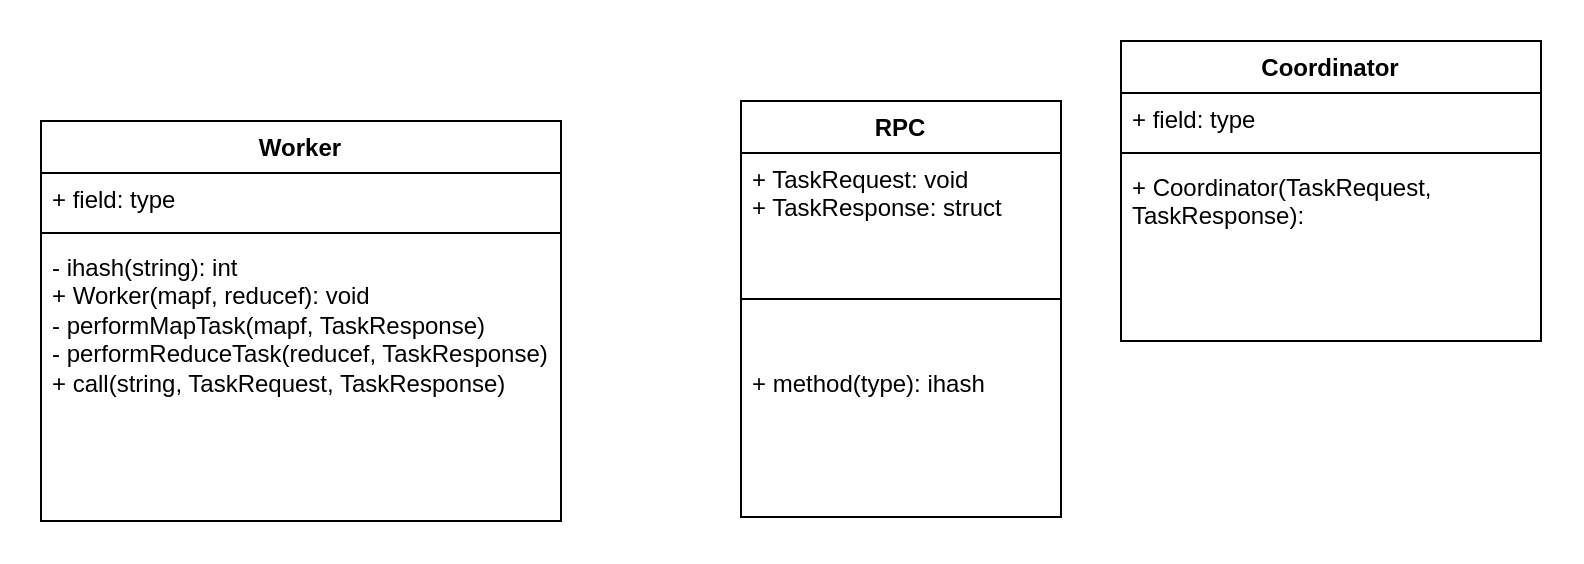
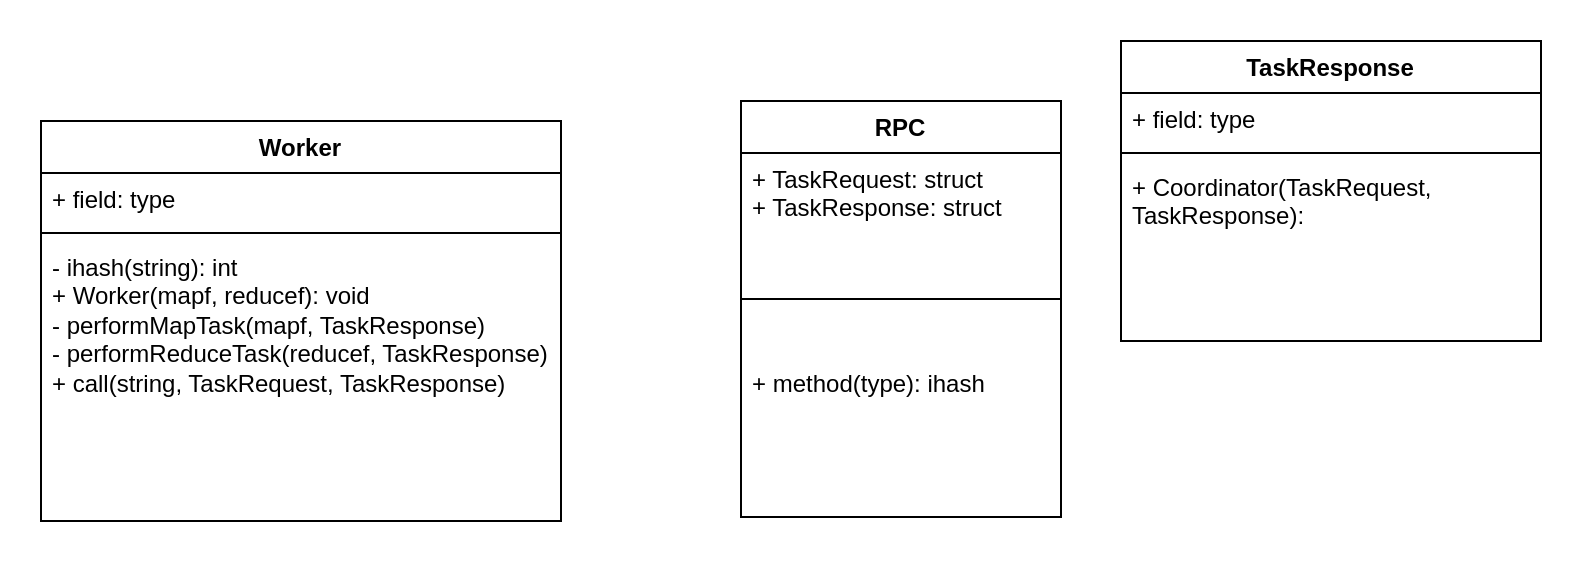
(1331, 69) -> (1331, 69)
(891, 196) -> (891, 196)
